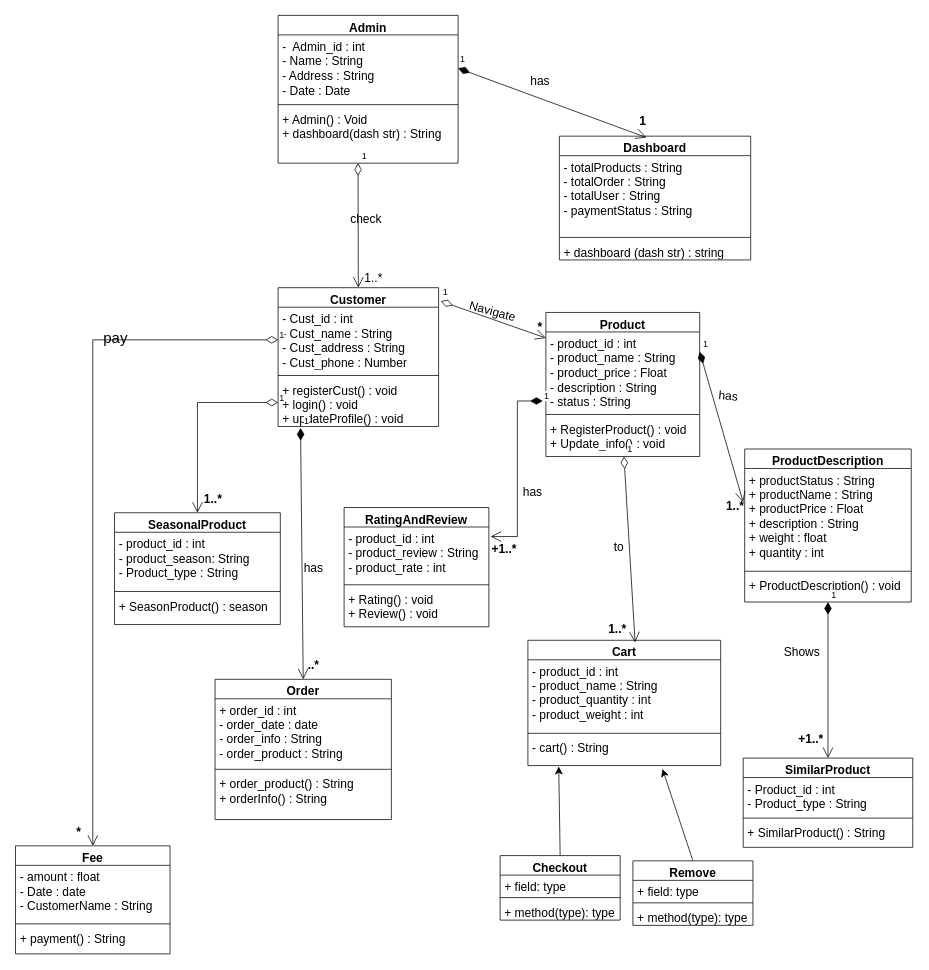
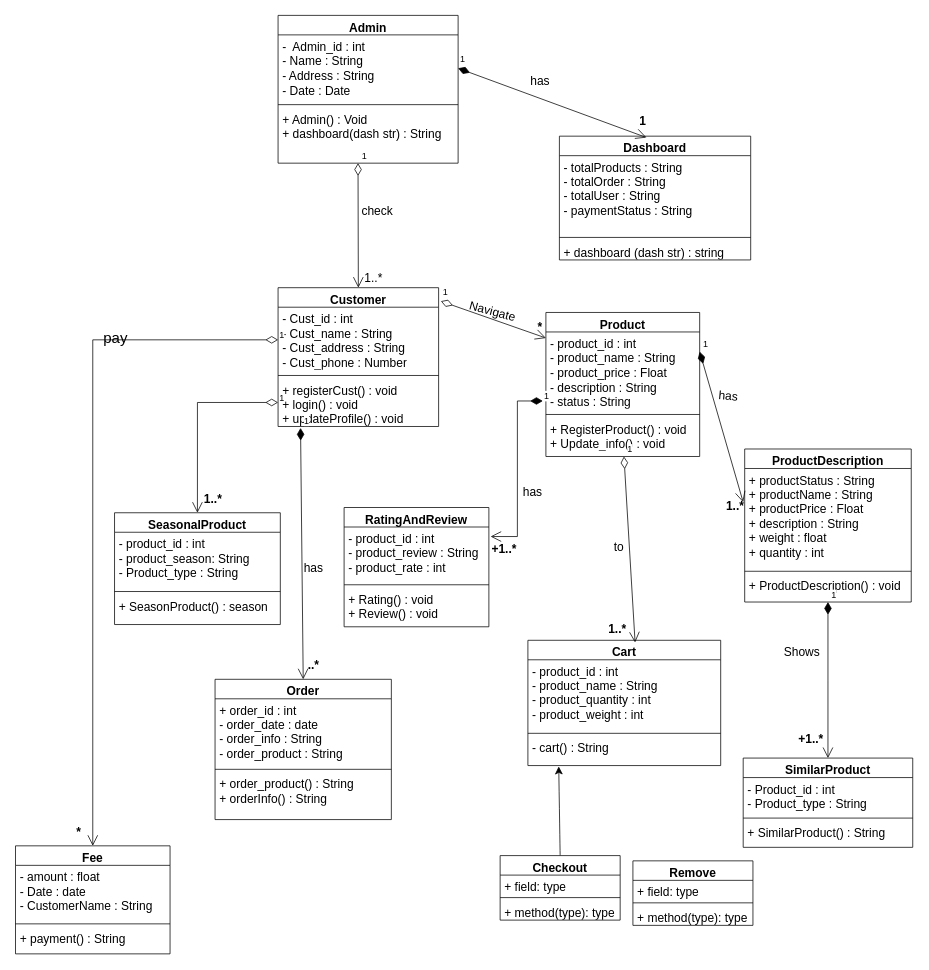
(366, 218) -> (377, 211)
(678, 816) -> none
